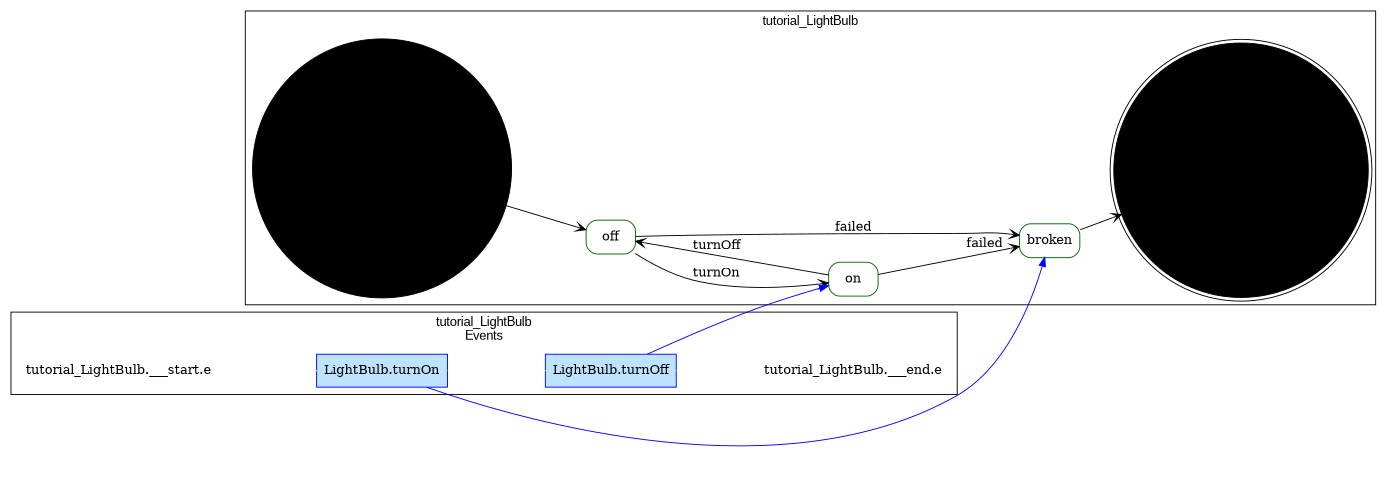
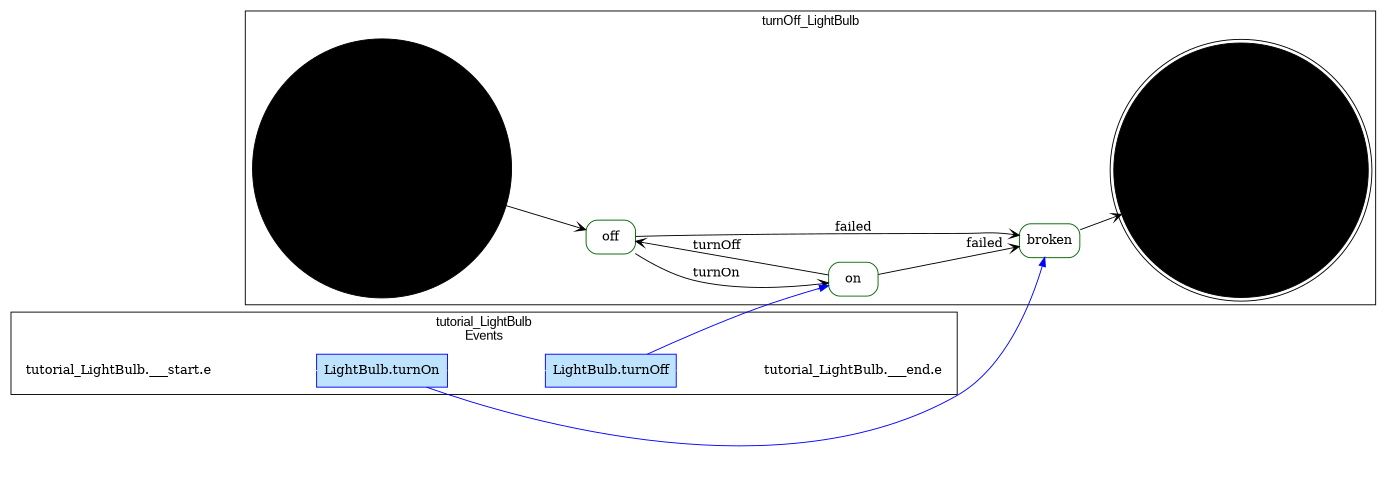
(810, 22) -> (810, 22)
